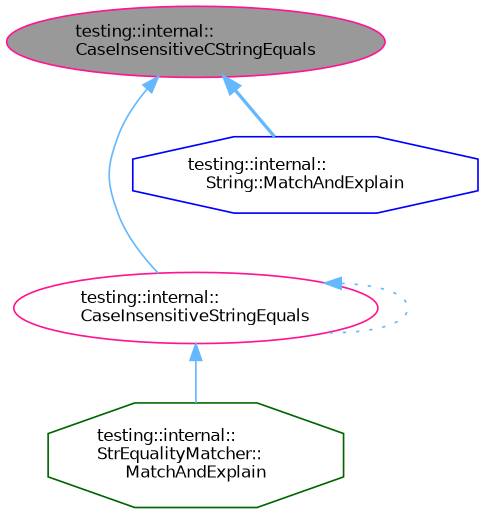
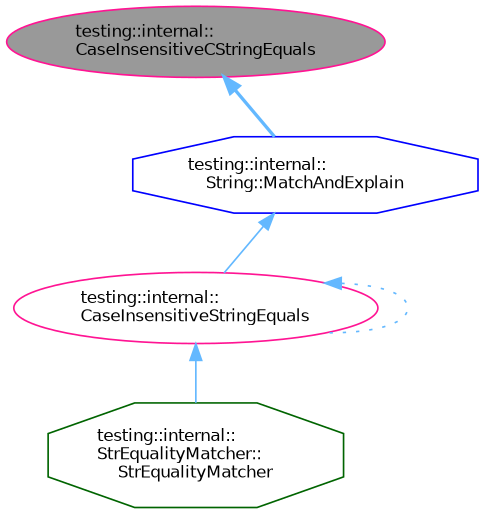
(110, 183) -> (244, 250)
(196, 455) -> (196, 455)
